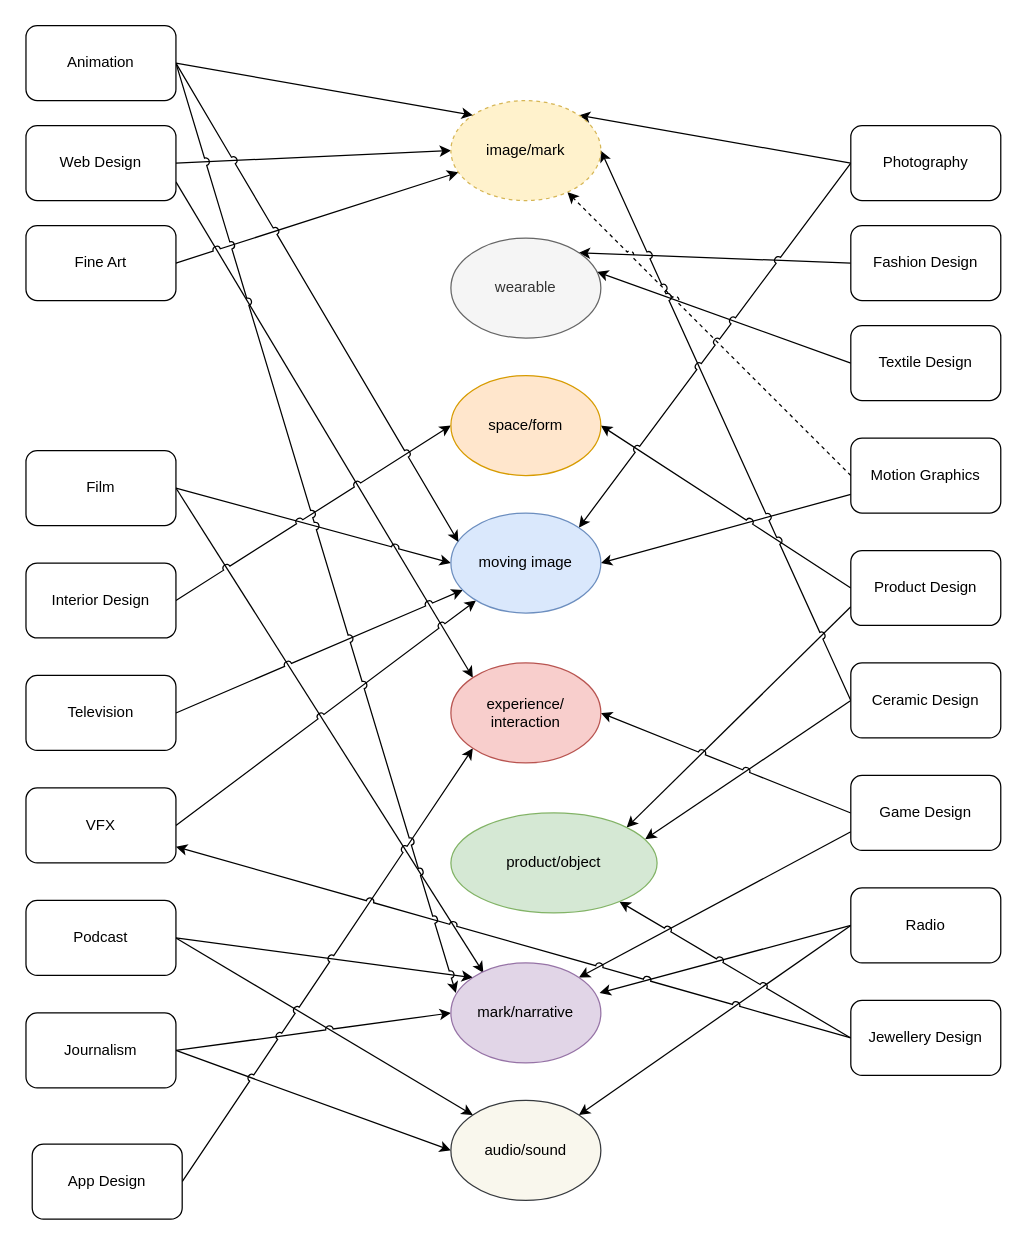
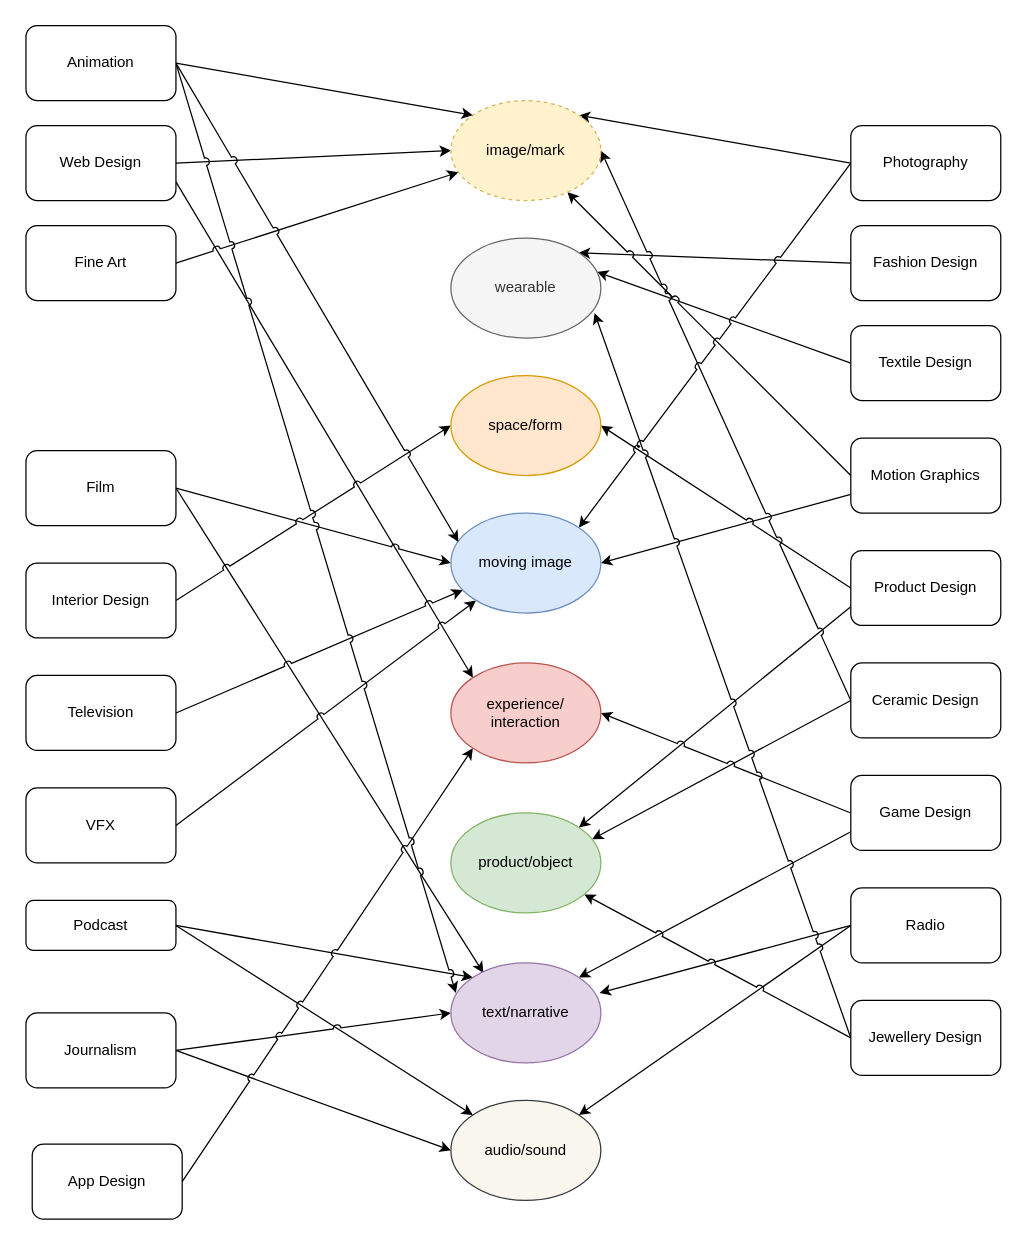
(761, 386) -> (761, 386)
(554, 863) -> (526, 863)
(101, 938) -> (101, 926)
(641, 979) -> (747, 744)
(526, 1013) -> (526, 1013)
